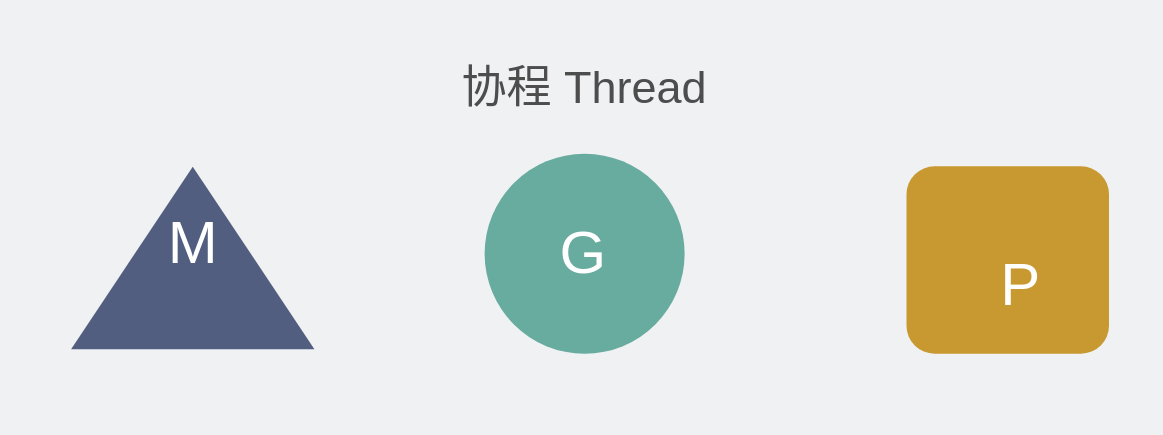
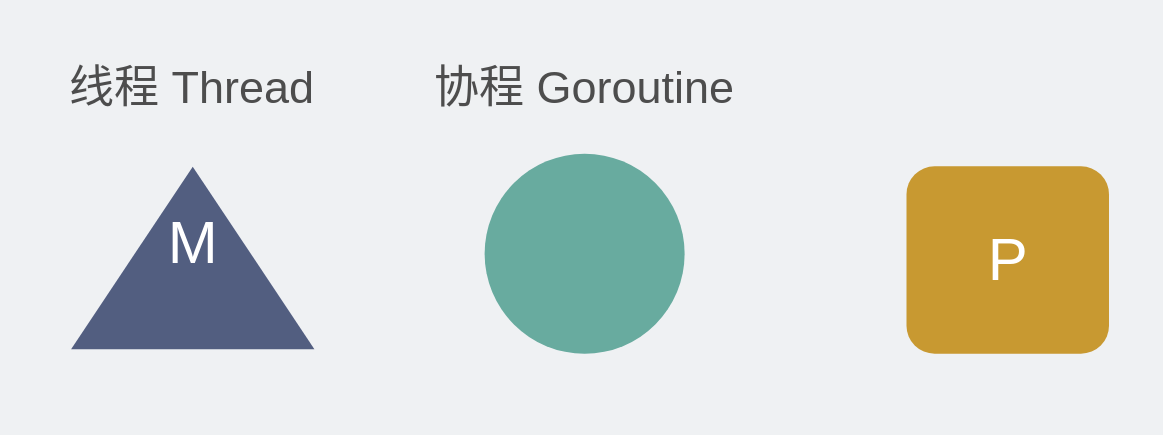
none -> (193, 89)
(585, 89) -> (585, 89)
(584, 254) -> none
(1020, 285) -> (1008, 260)
